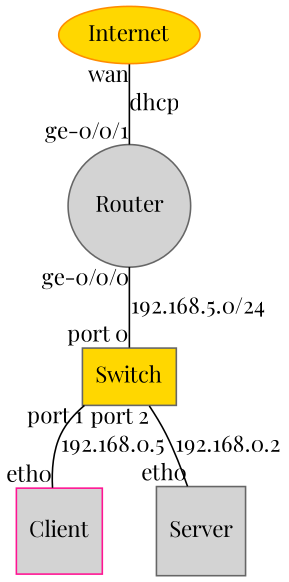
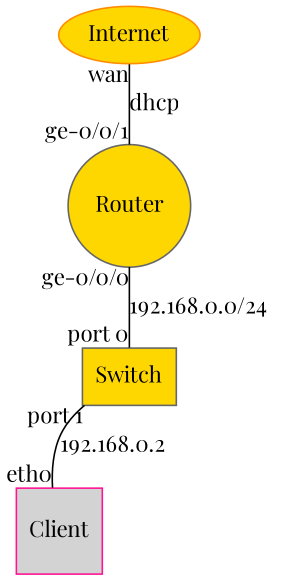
(129, 206) -> (129, 206)
(199, 307) -> (199, 307)
(113, 446) -> (113, 446)
(201, 531) -> none
